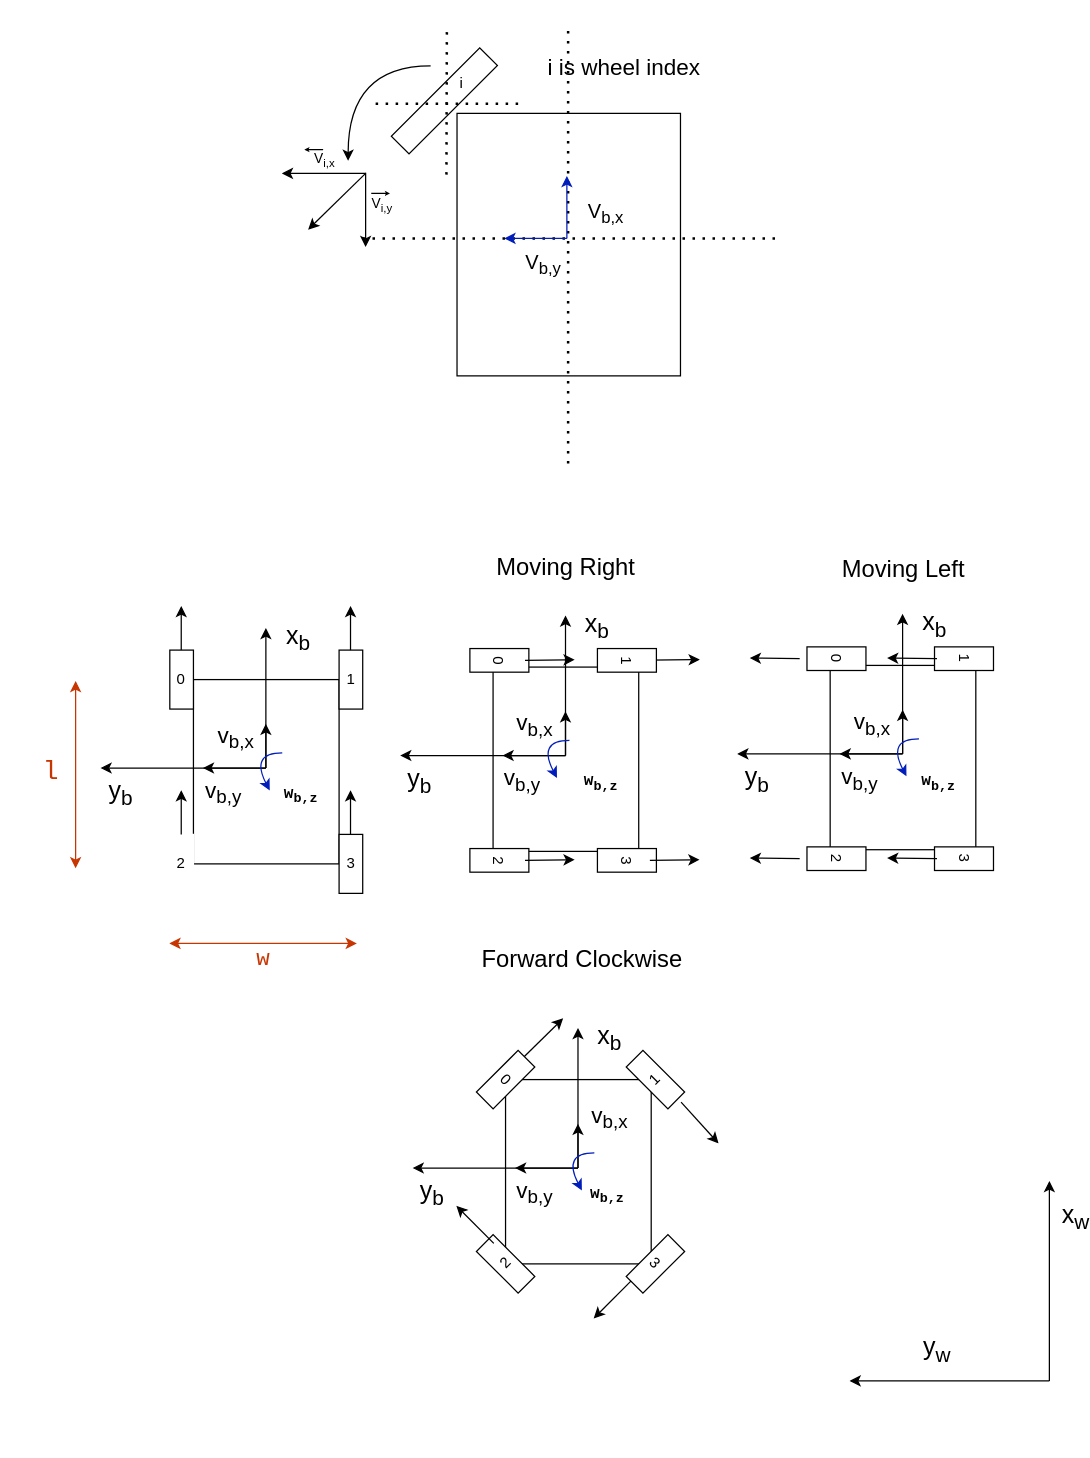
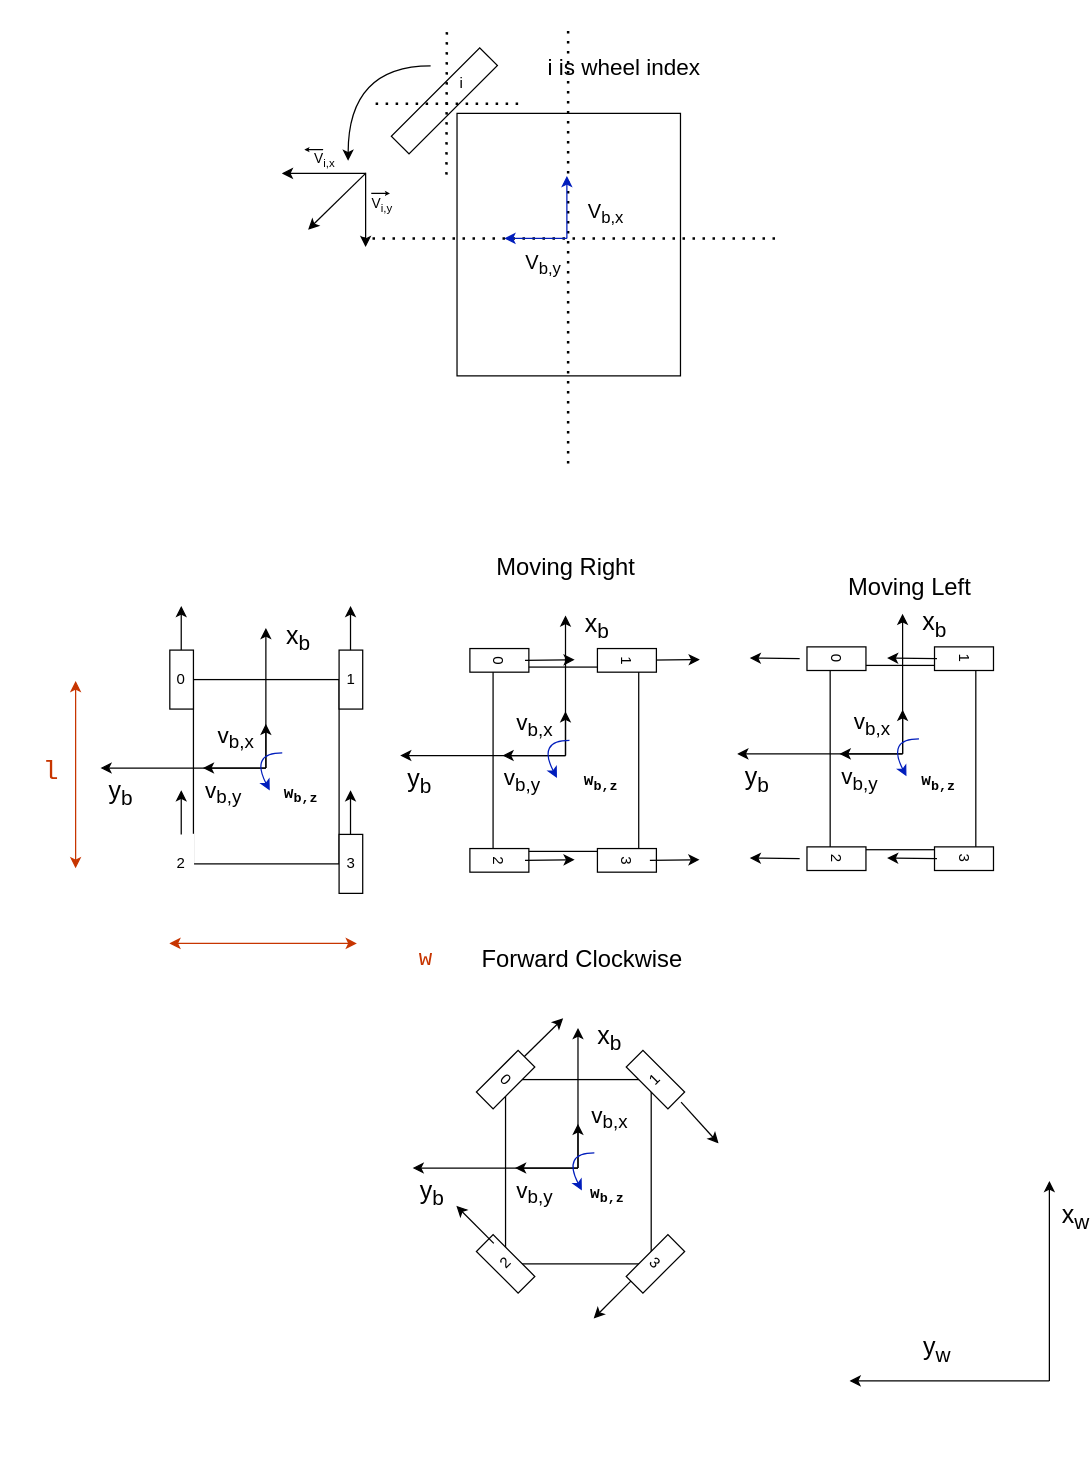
(903, 570) -> (909, 589)
(263, 959) -> (426, 959)
